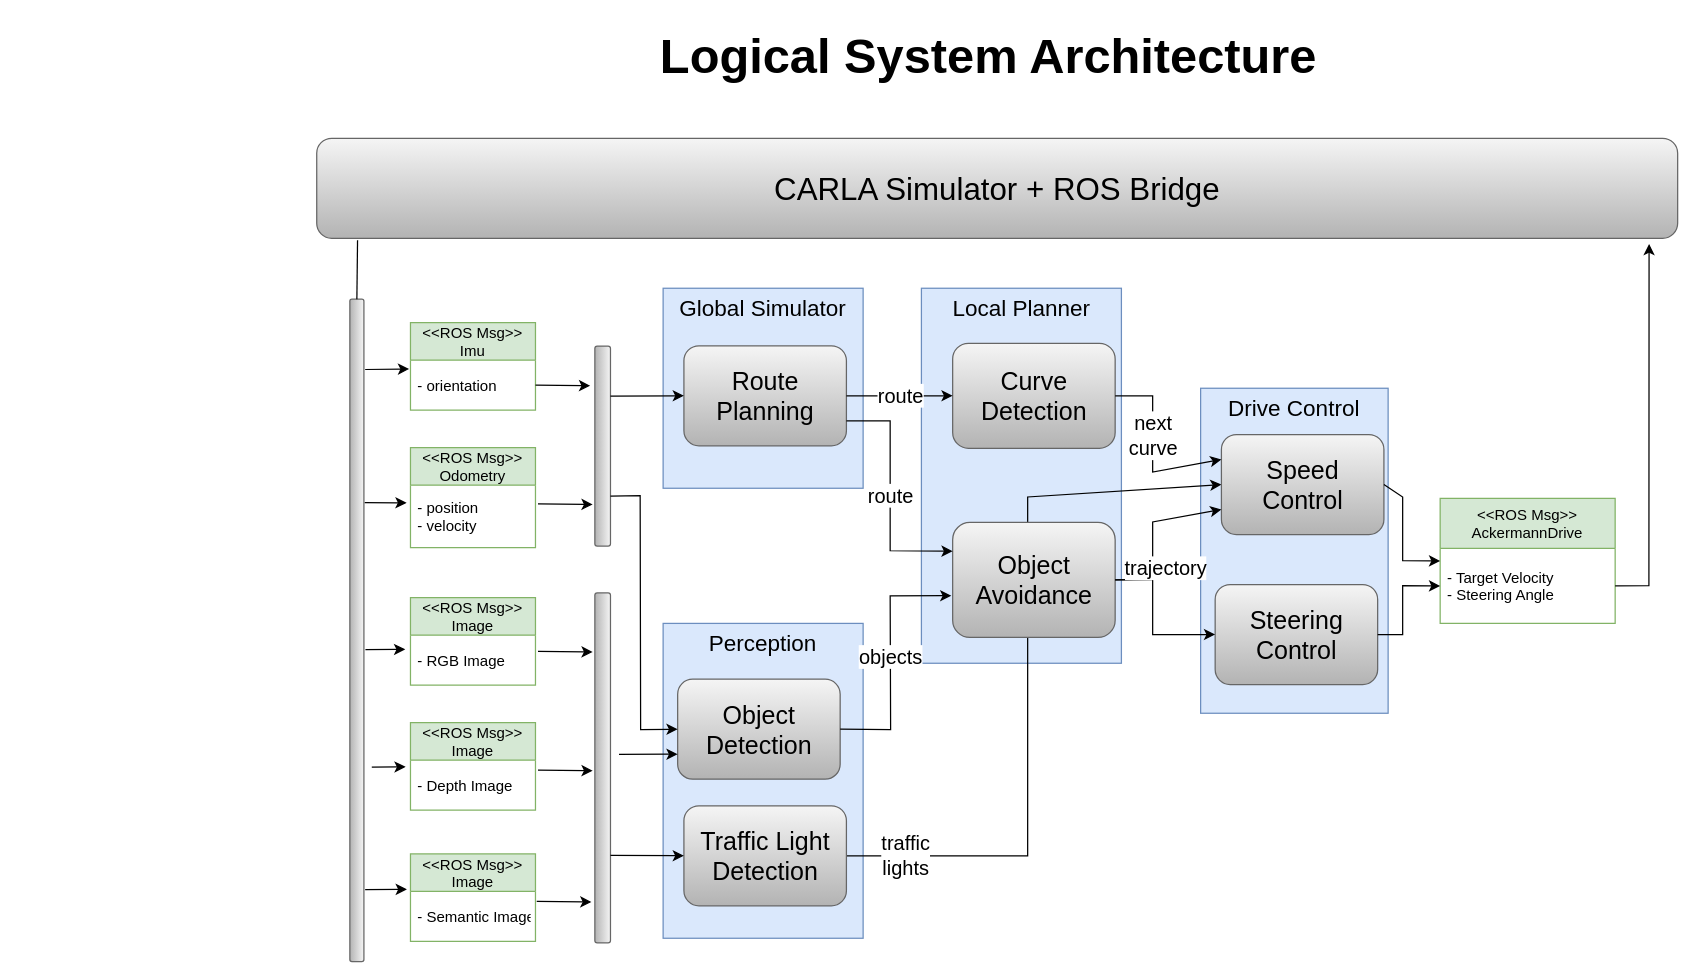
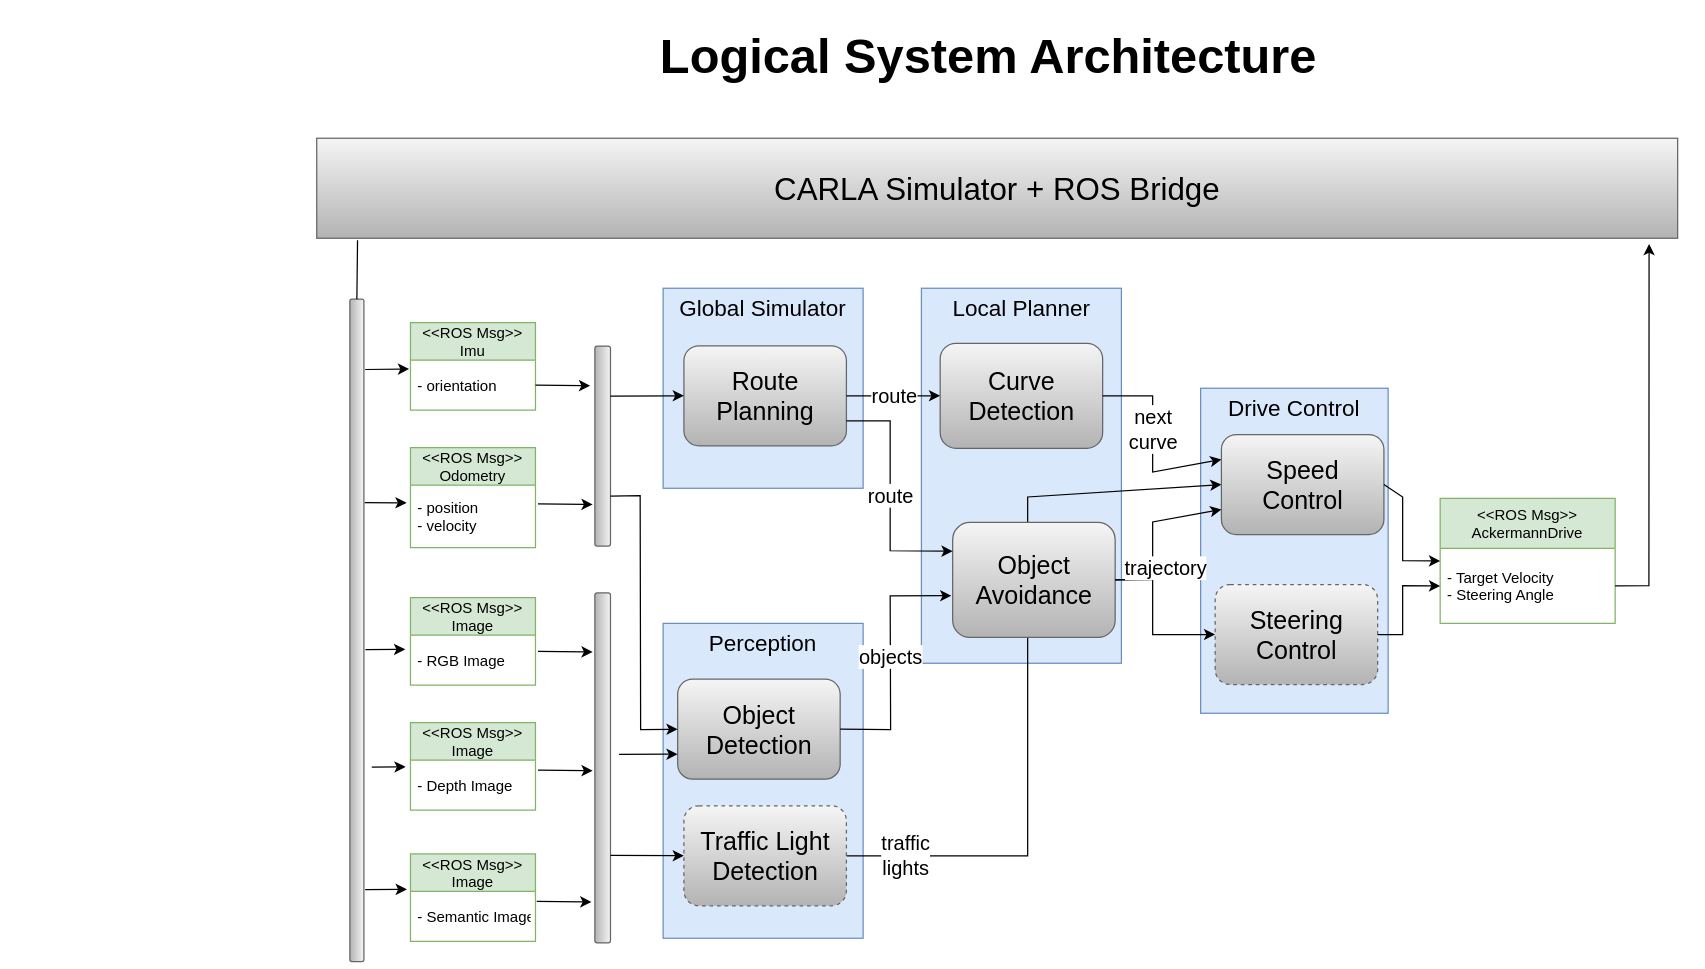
(997, 188) -> (997, 188)
(1034, 396) -> (1021, 396)
(1296, 634) -> (1296, 634)
(765, 856) -> (765, 856)
